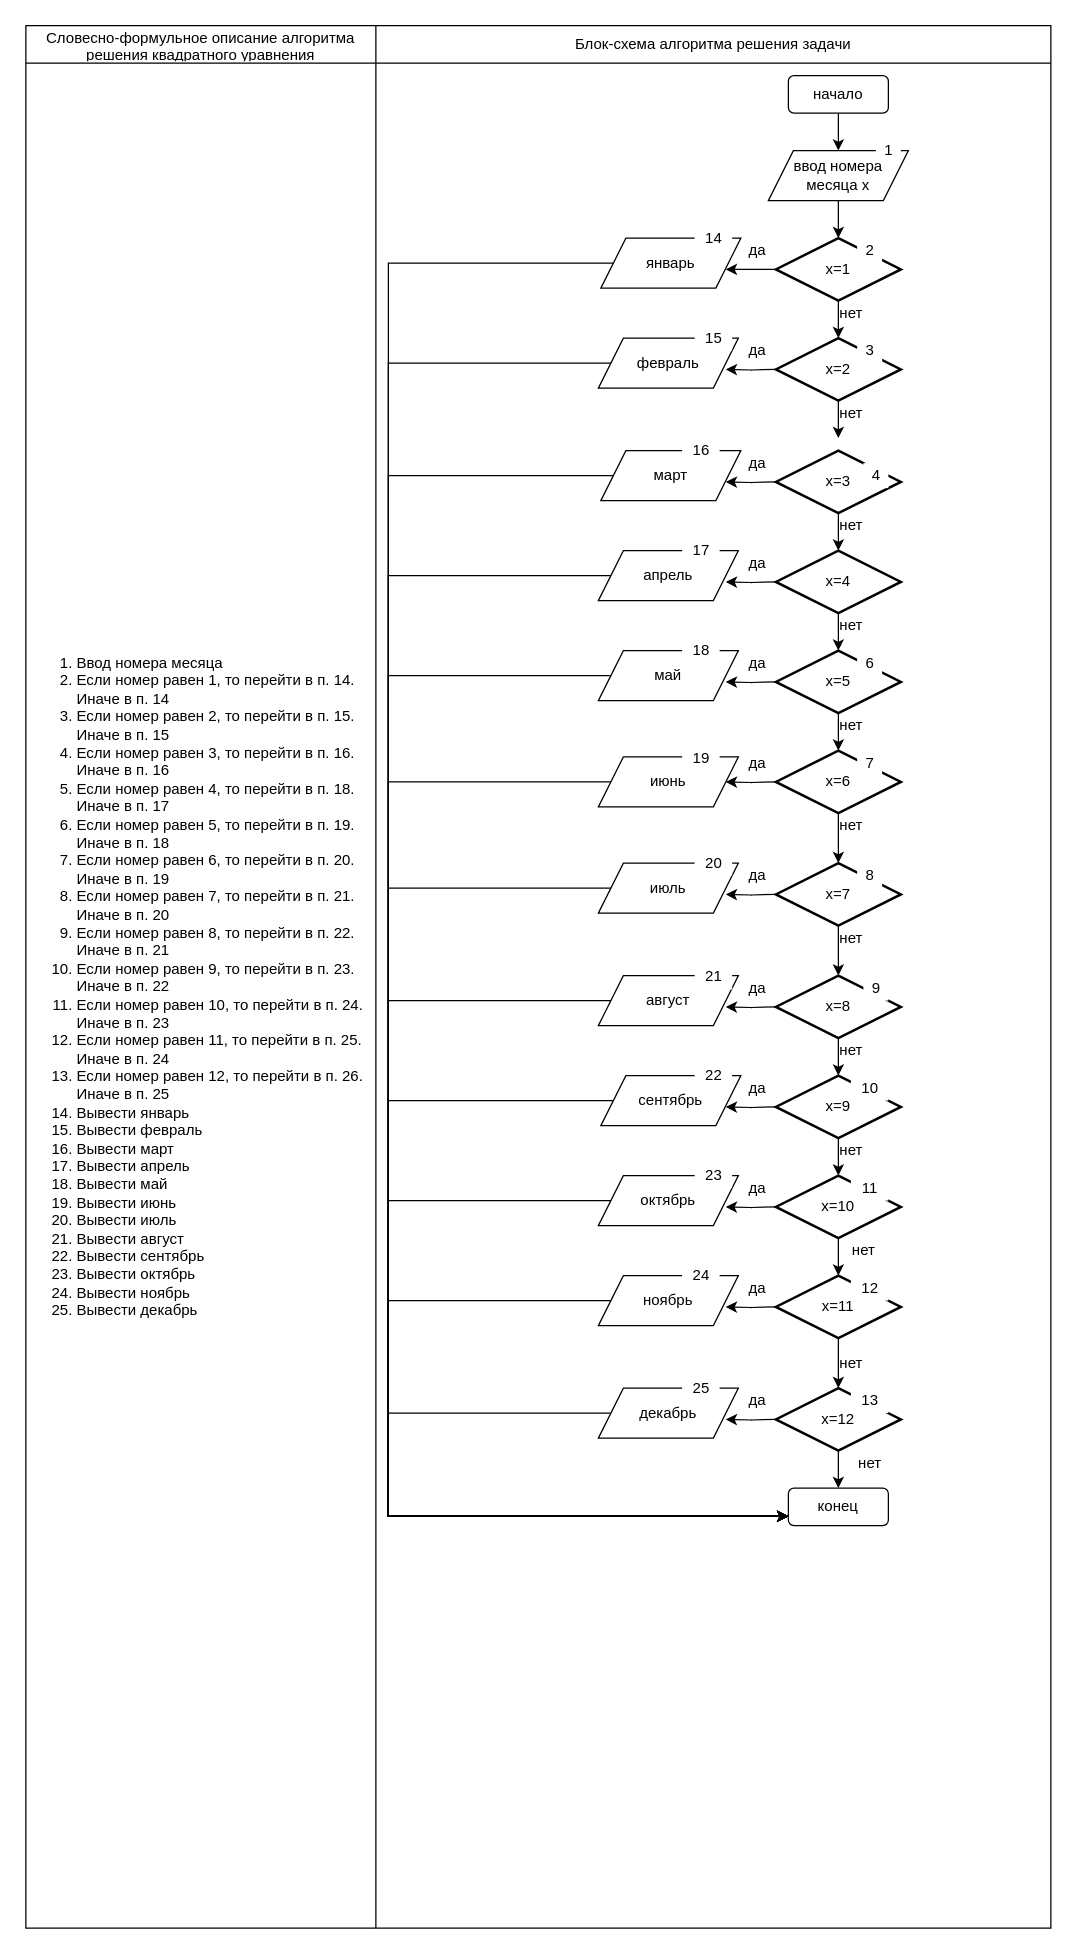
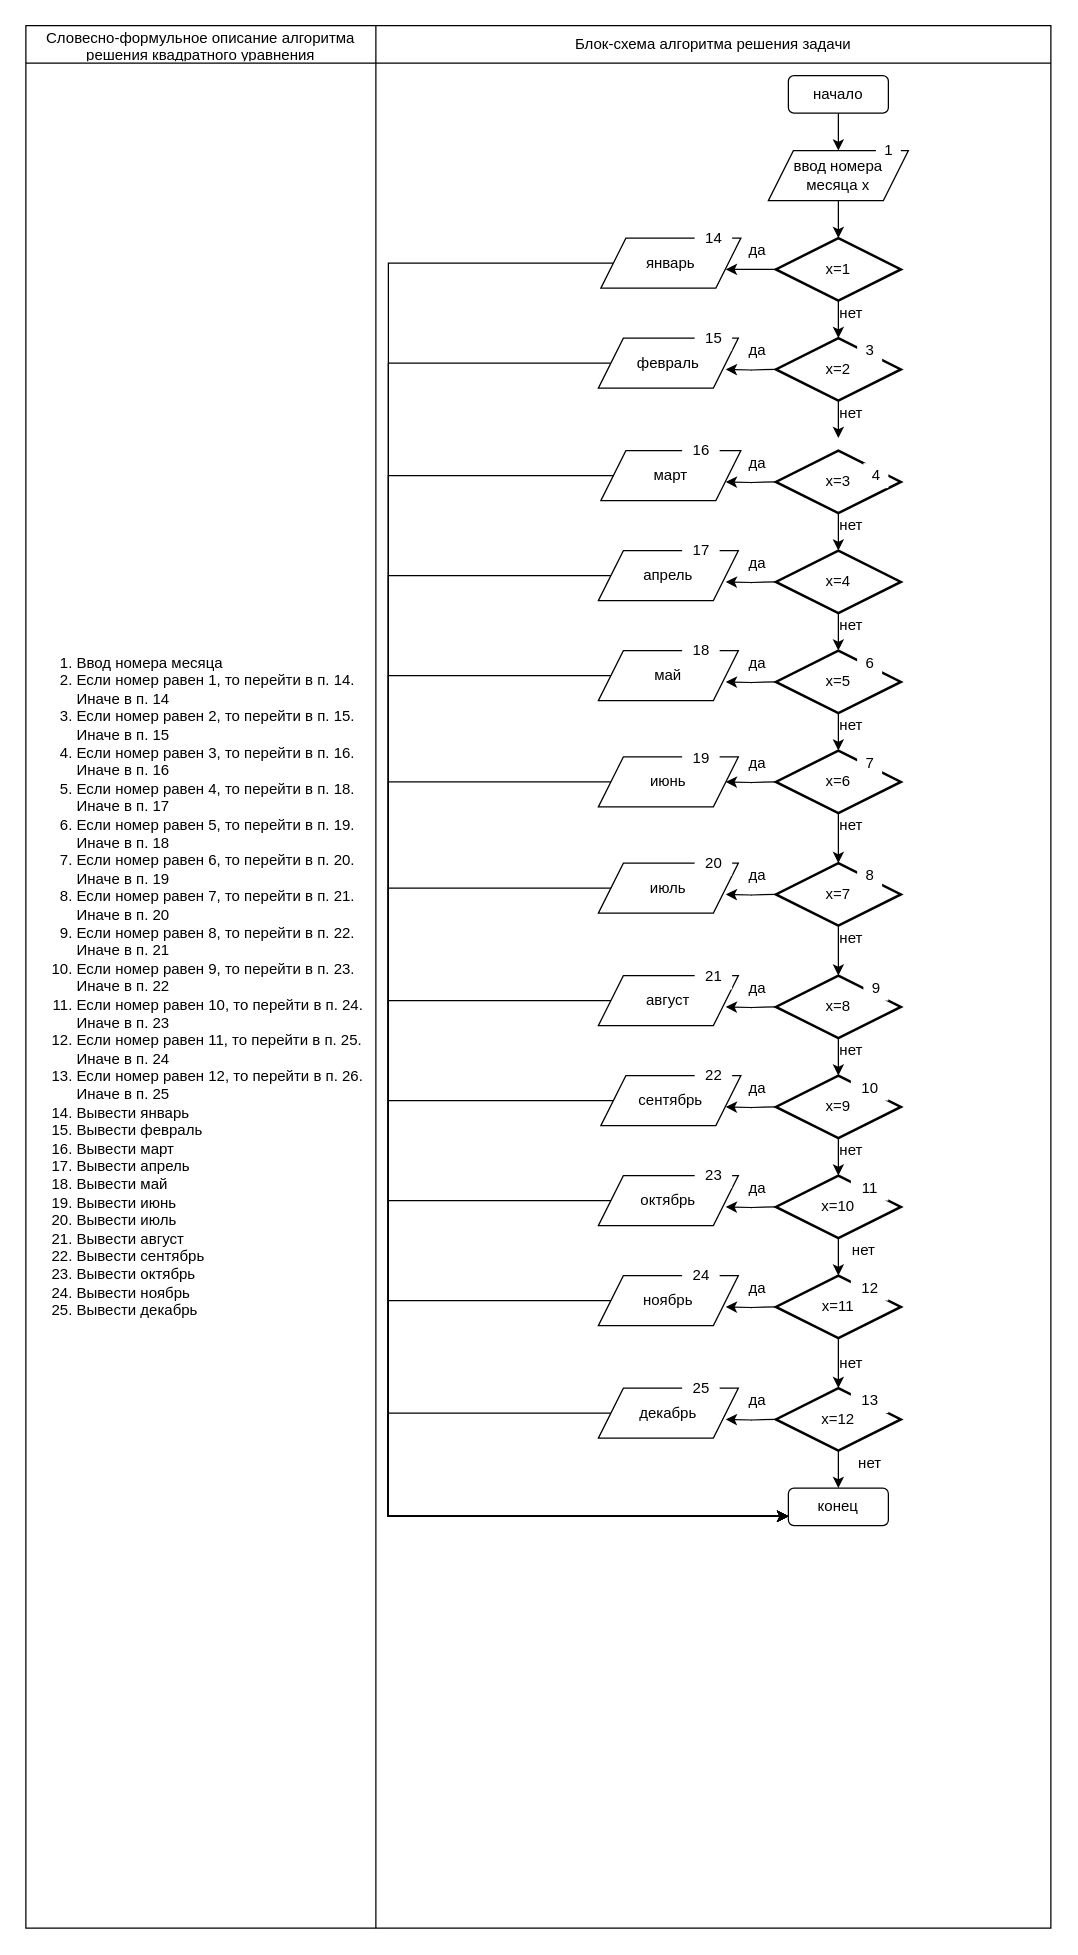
(869, 251) -> none
